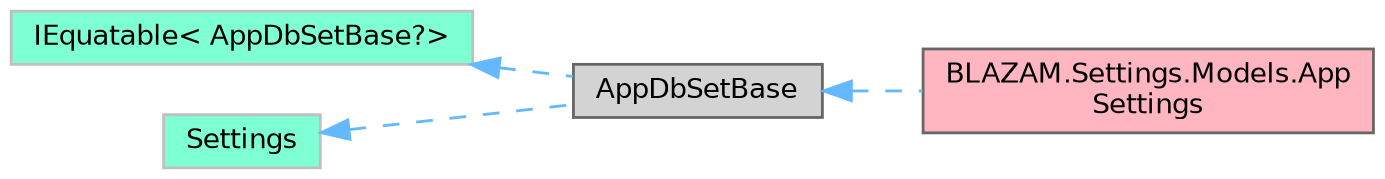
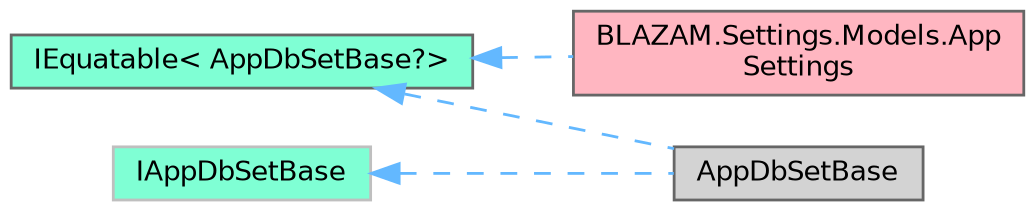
(242, 38) -> (242, 62)
(887, 91) -> (537, 57)
(242, 141) -> (242, 173)
